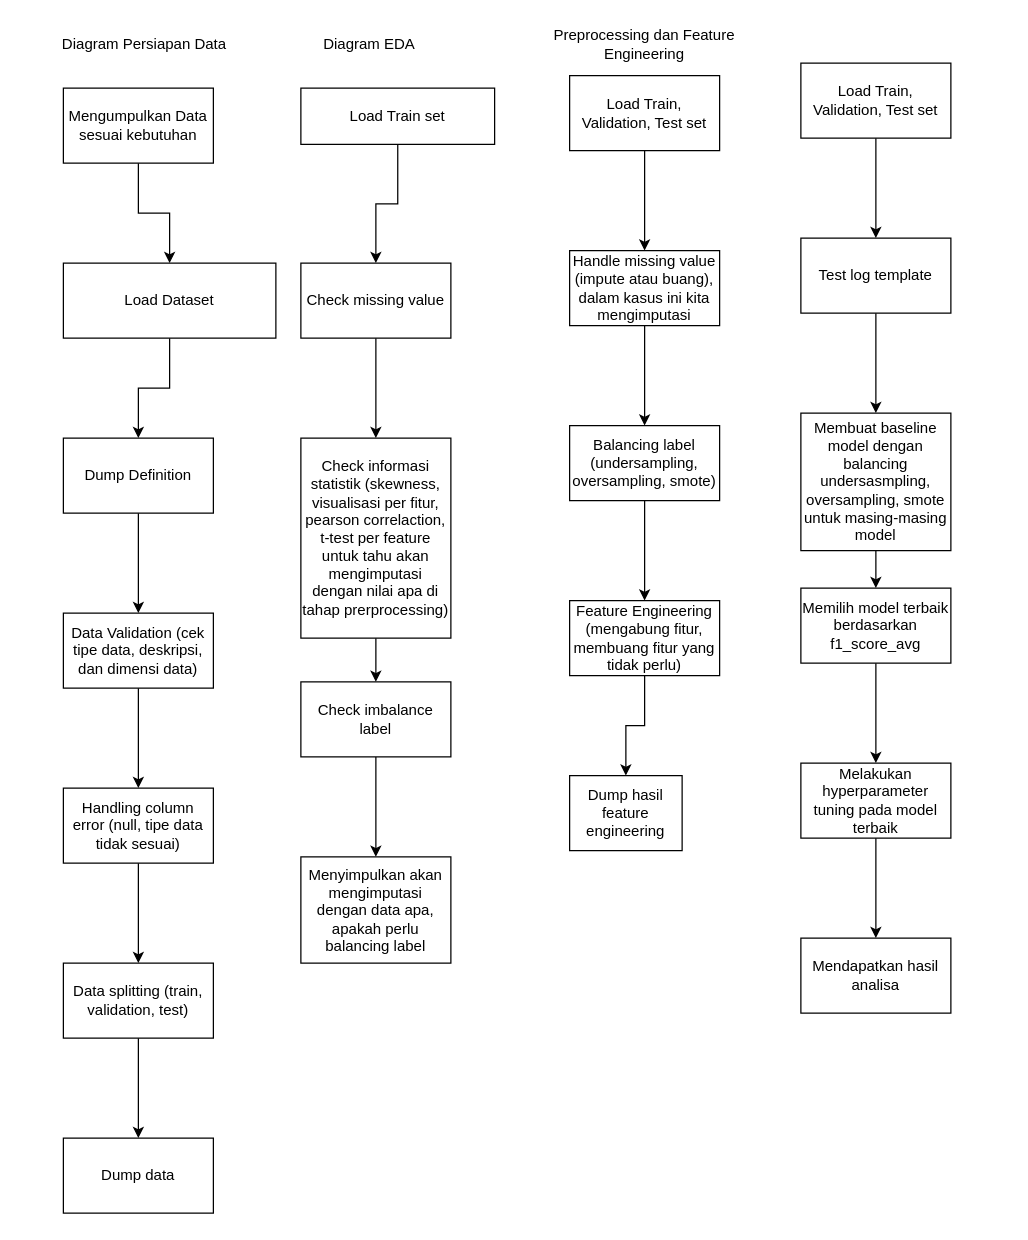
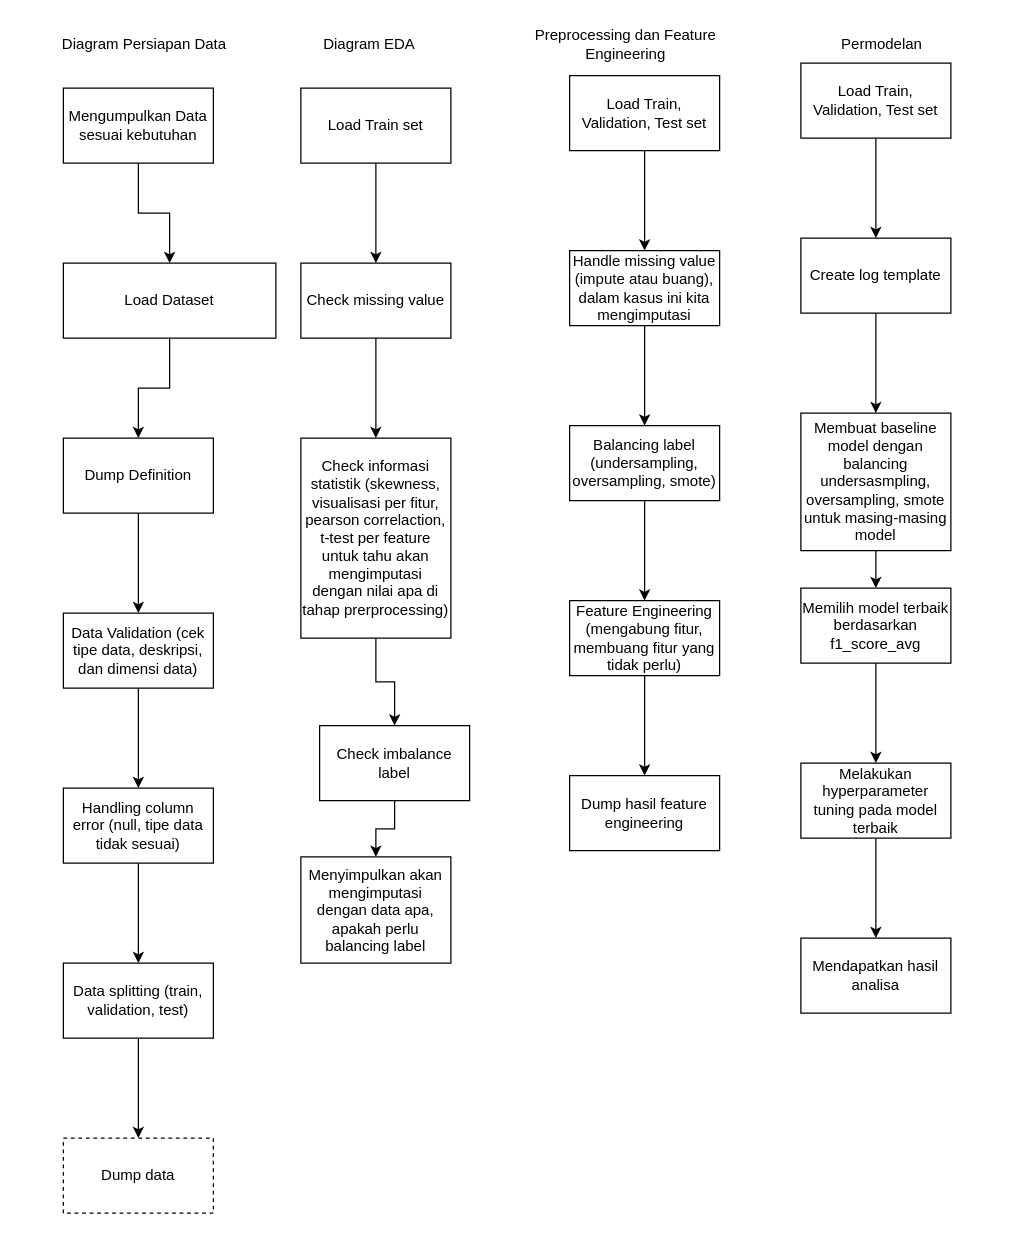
(644, 44) -> (626, 44)
none -> (882, 44)
(398, 116) -> (376, 126)
(876, 276) -> (876, 276)
(376, 719) -> (394, 763)
(626, 813) -> (644, 813)
(138, 1176) -> (138, 1176)
